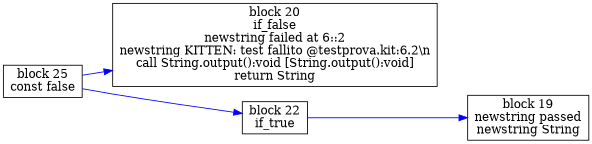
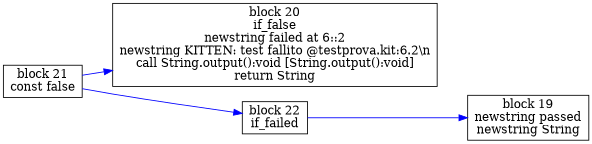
(43, 81) -> (43, 81)
(275, 118) -> (275, 118)
